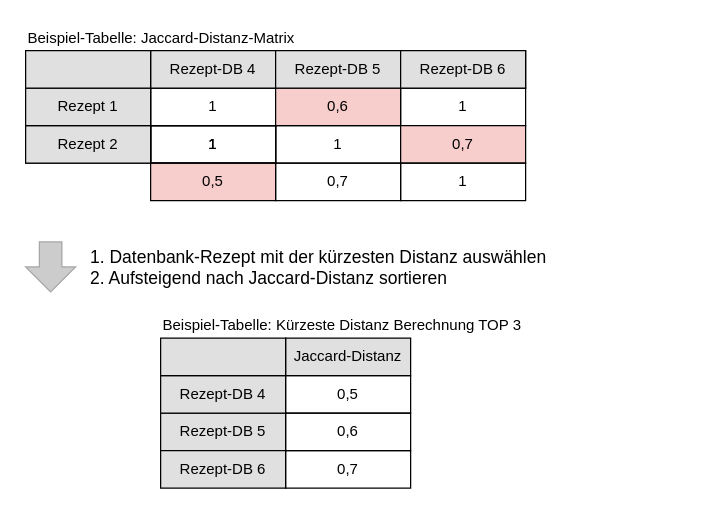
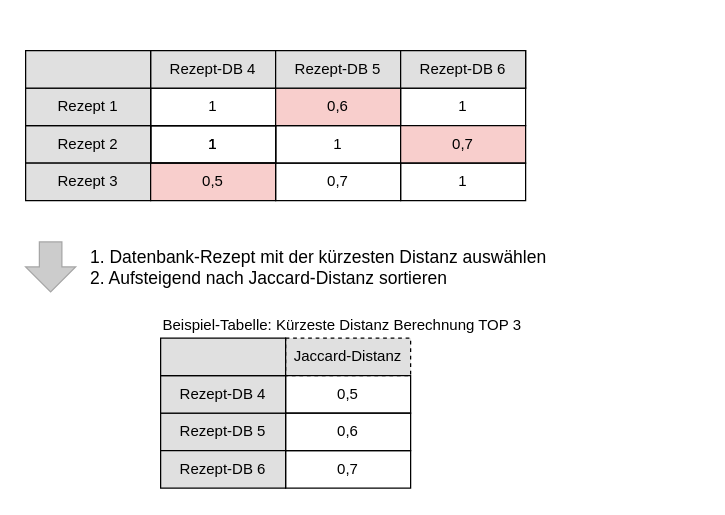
(201, 38) -> none
none -> (88, 182)
(348, 357) -> (348, 357)
